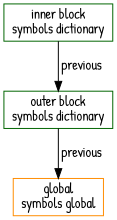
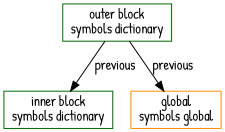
(58, 61) -> (91, 62)
